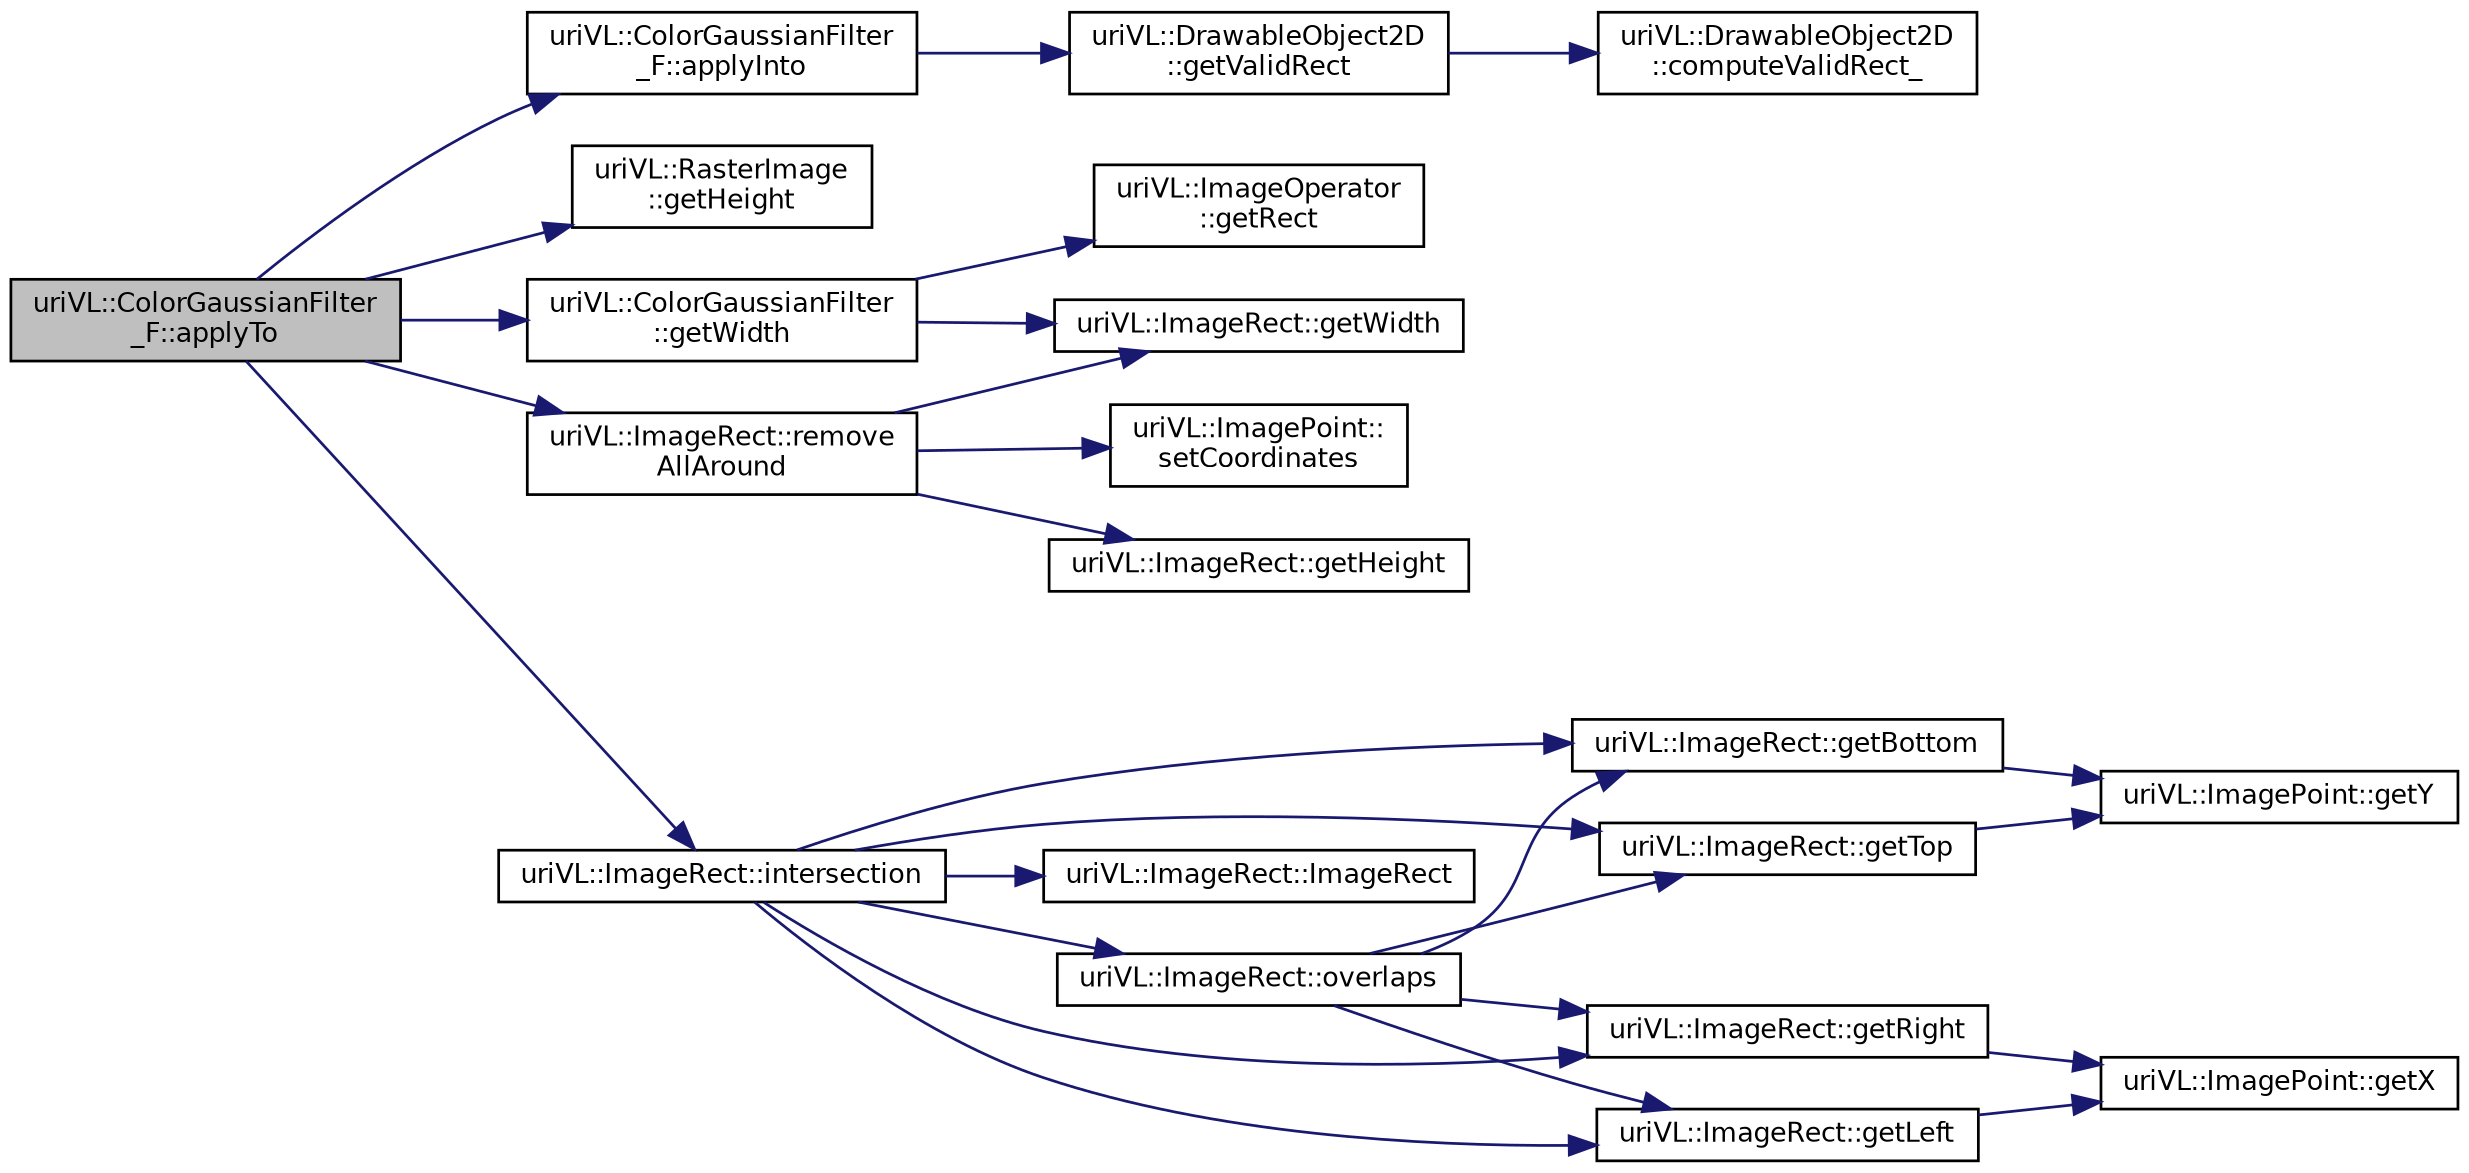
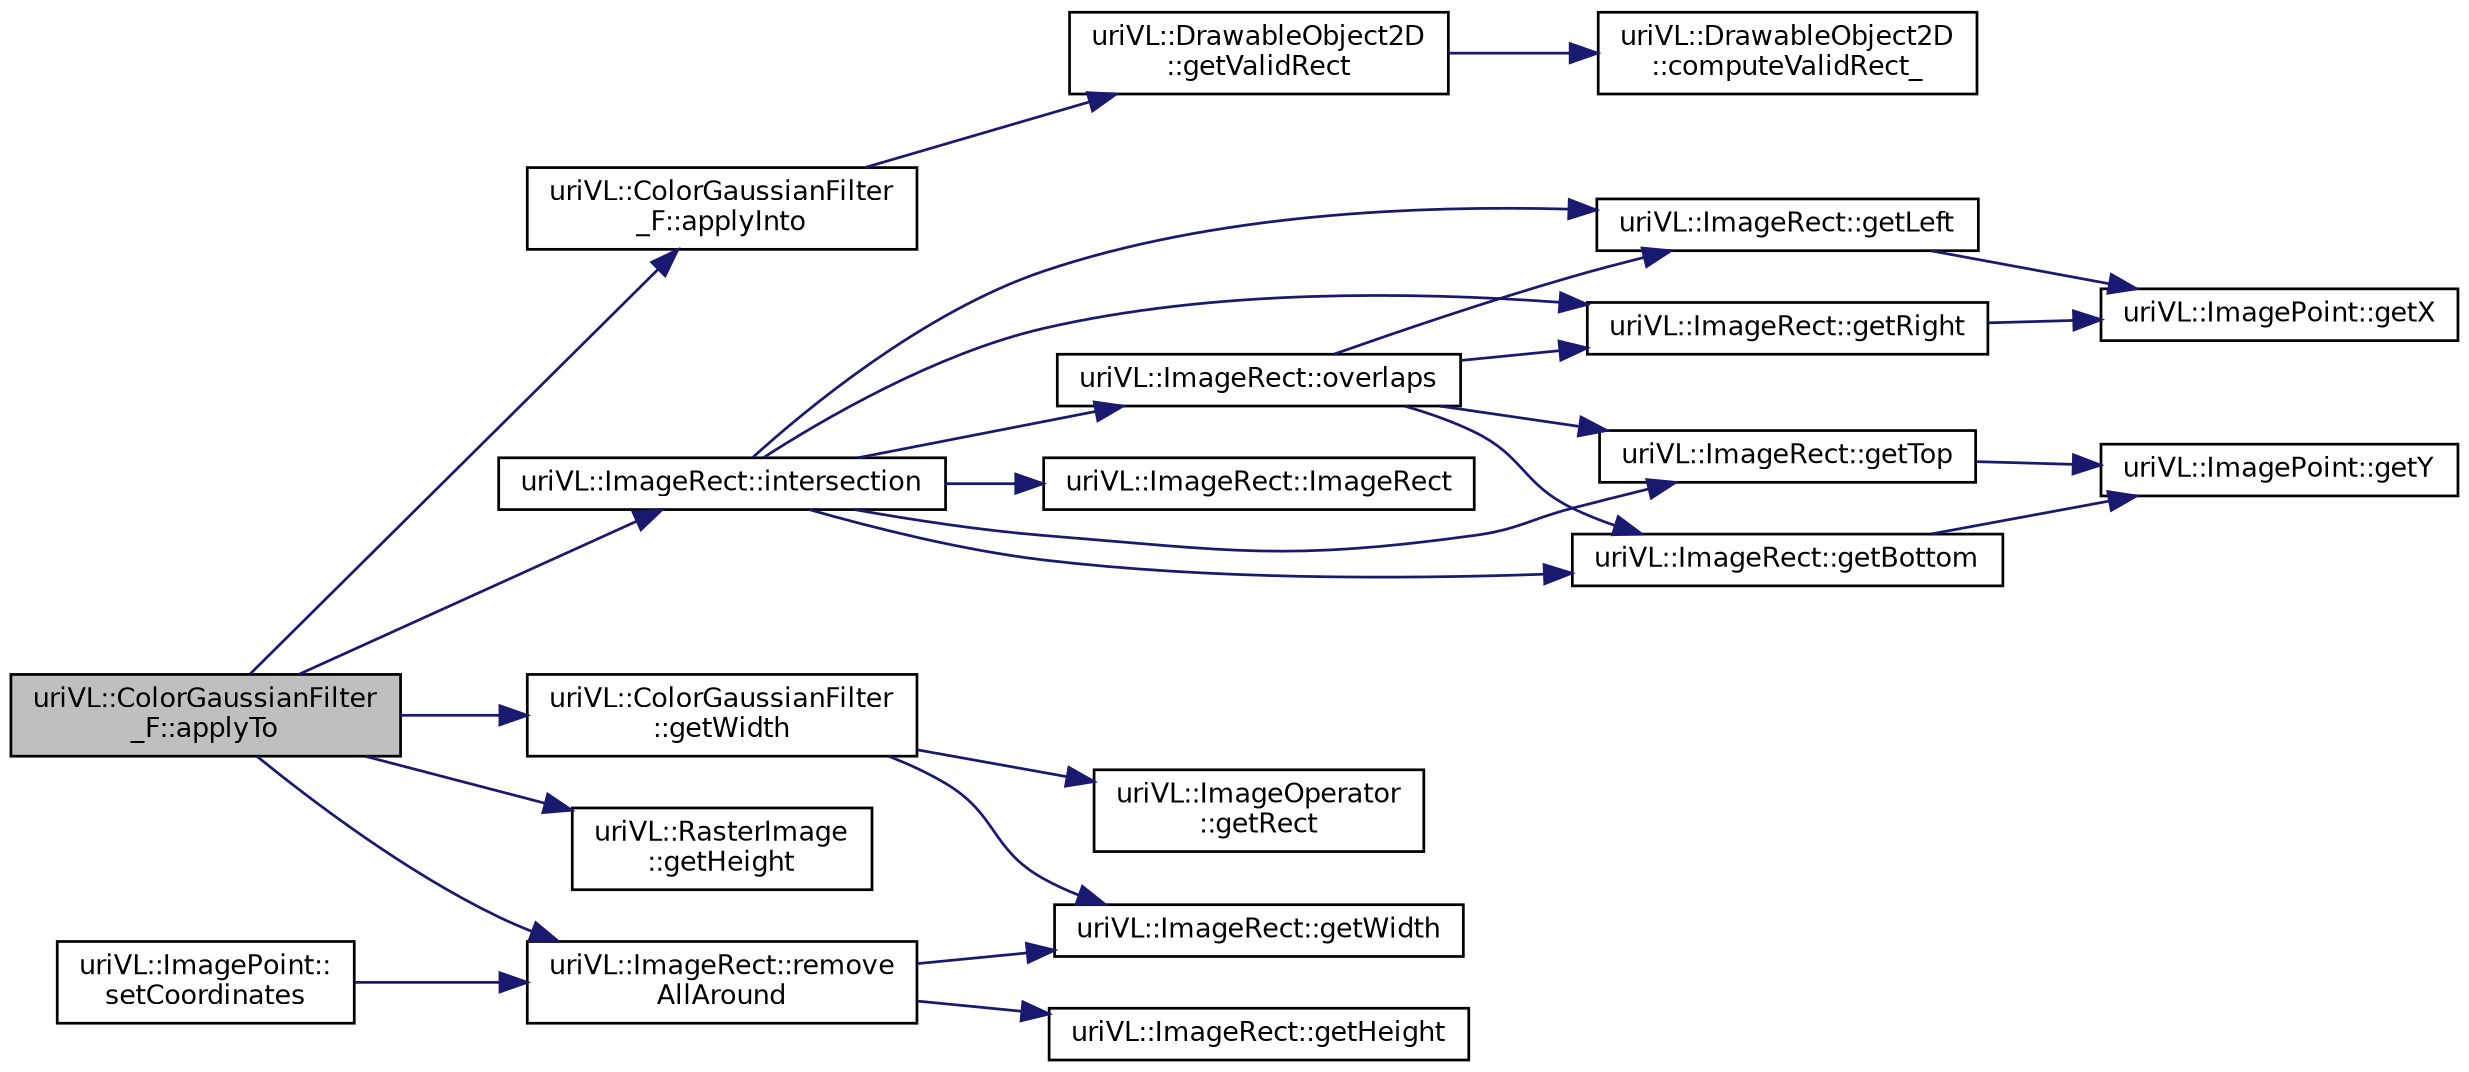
(1000, 449) -> (427, 982)
